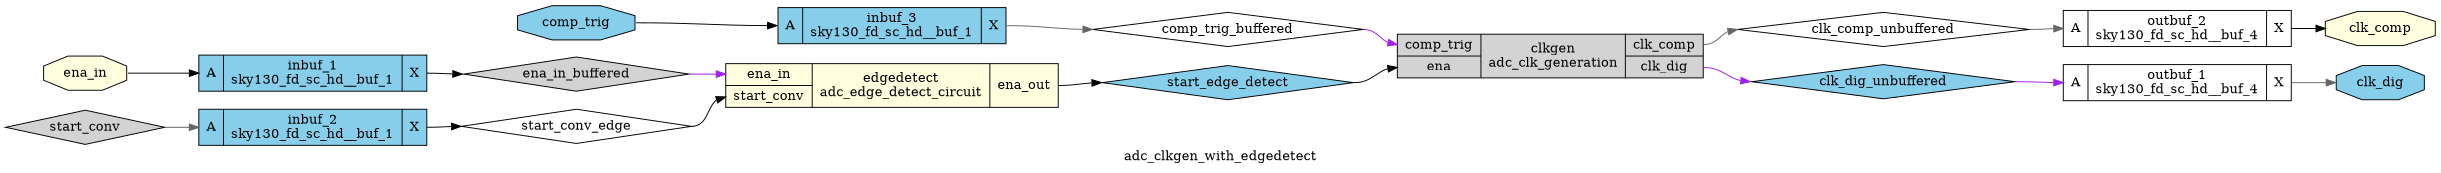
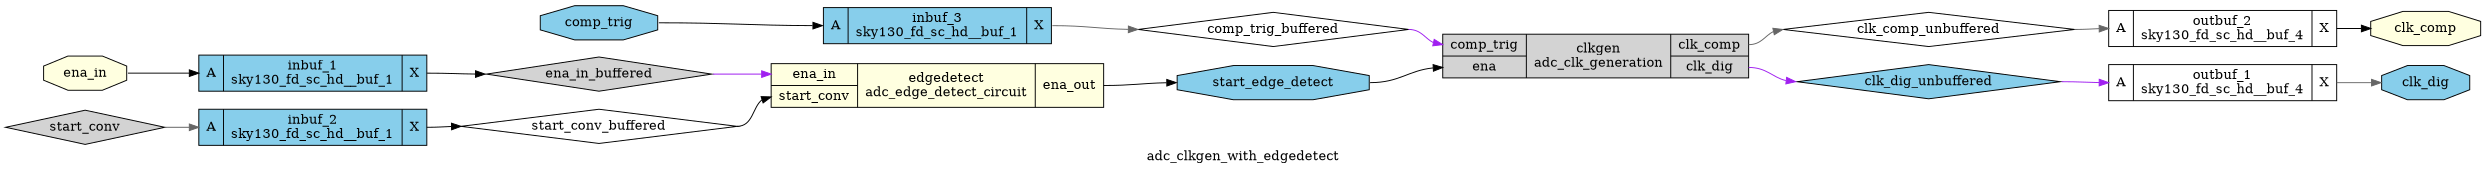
(1228, 83) -> (1273, 83)
(576, 126) -> (599, 126)
